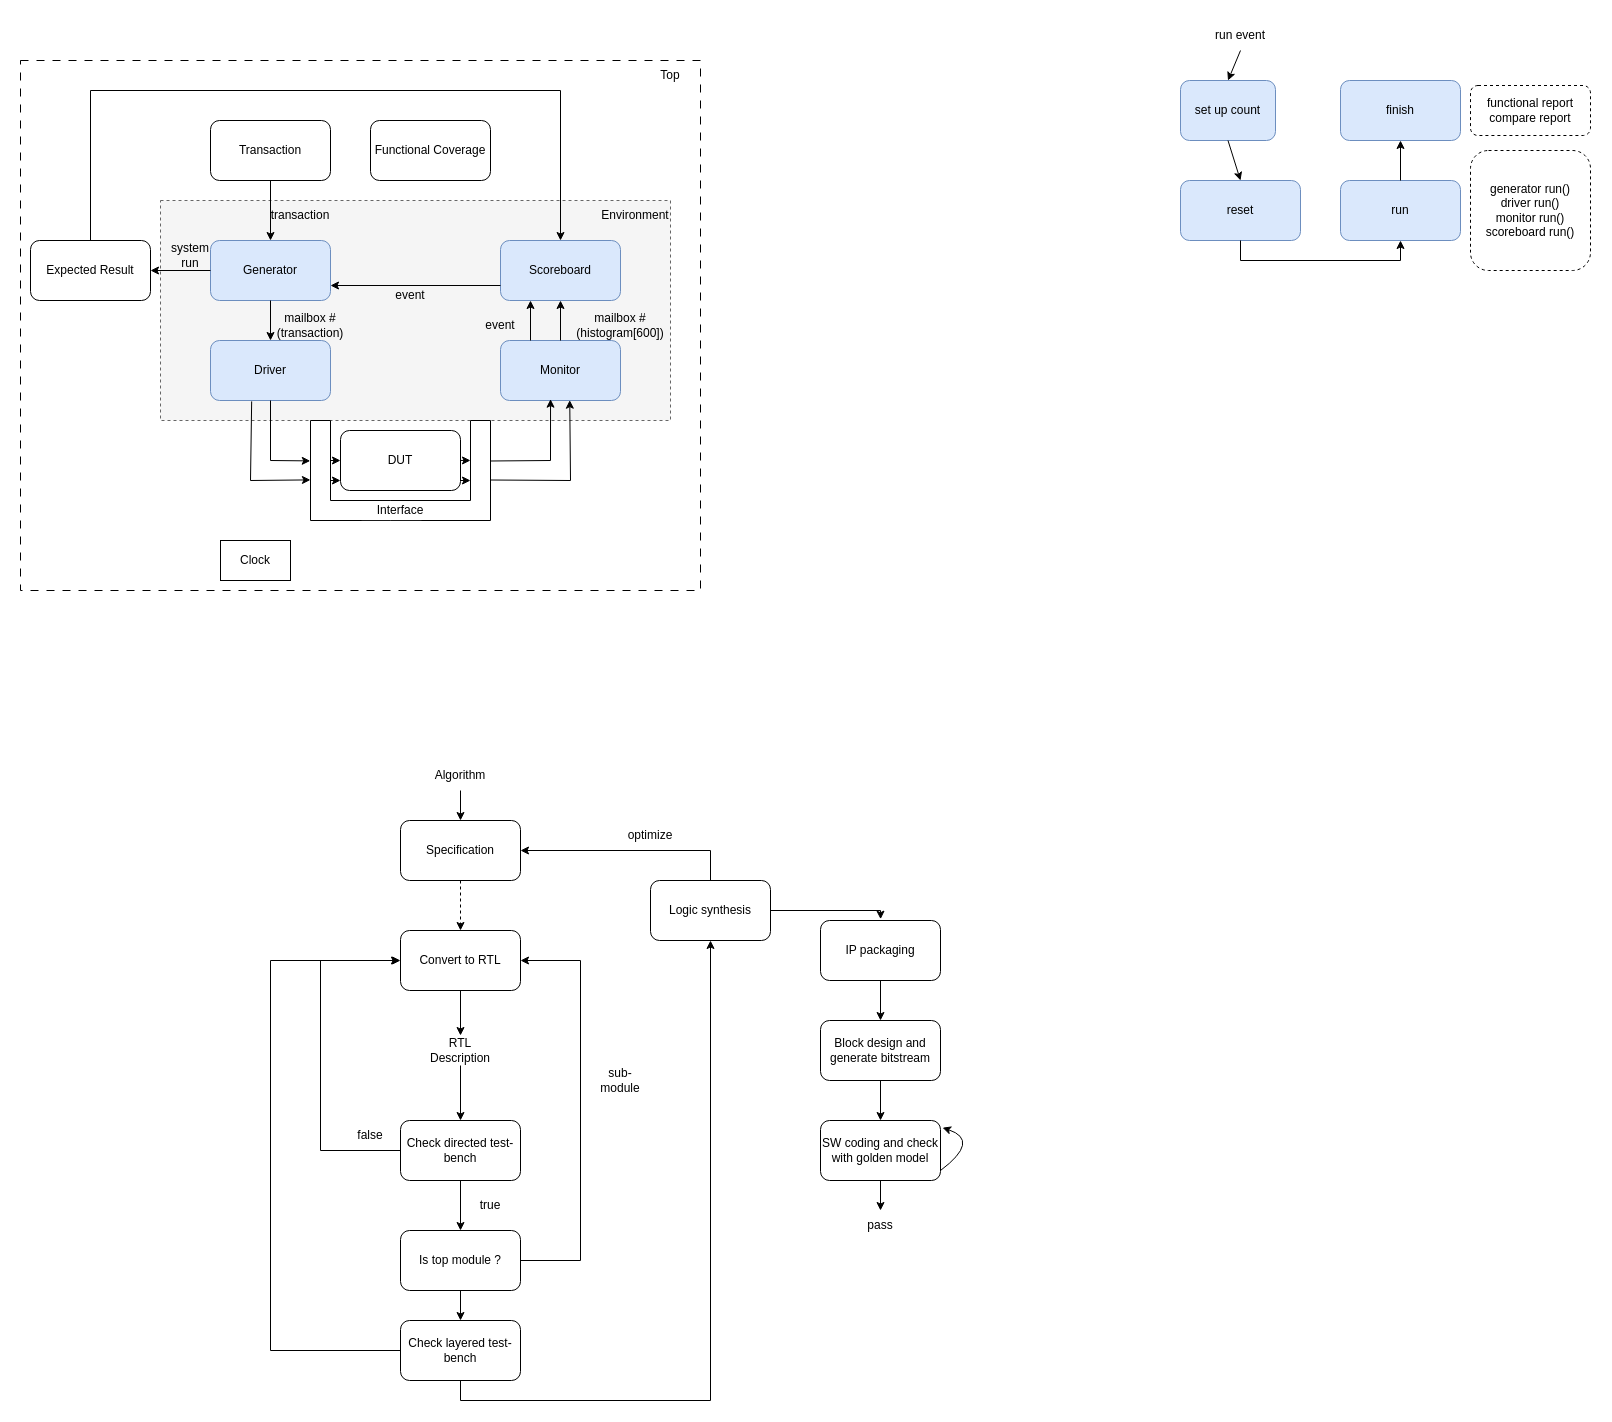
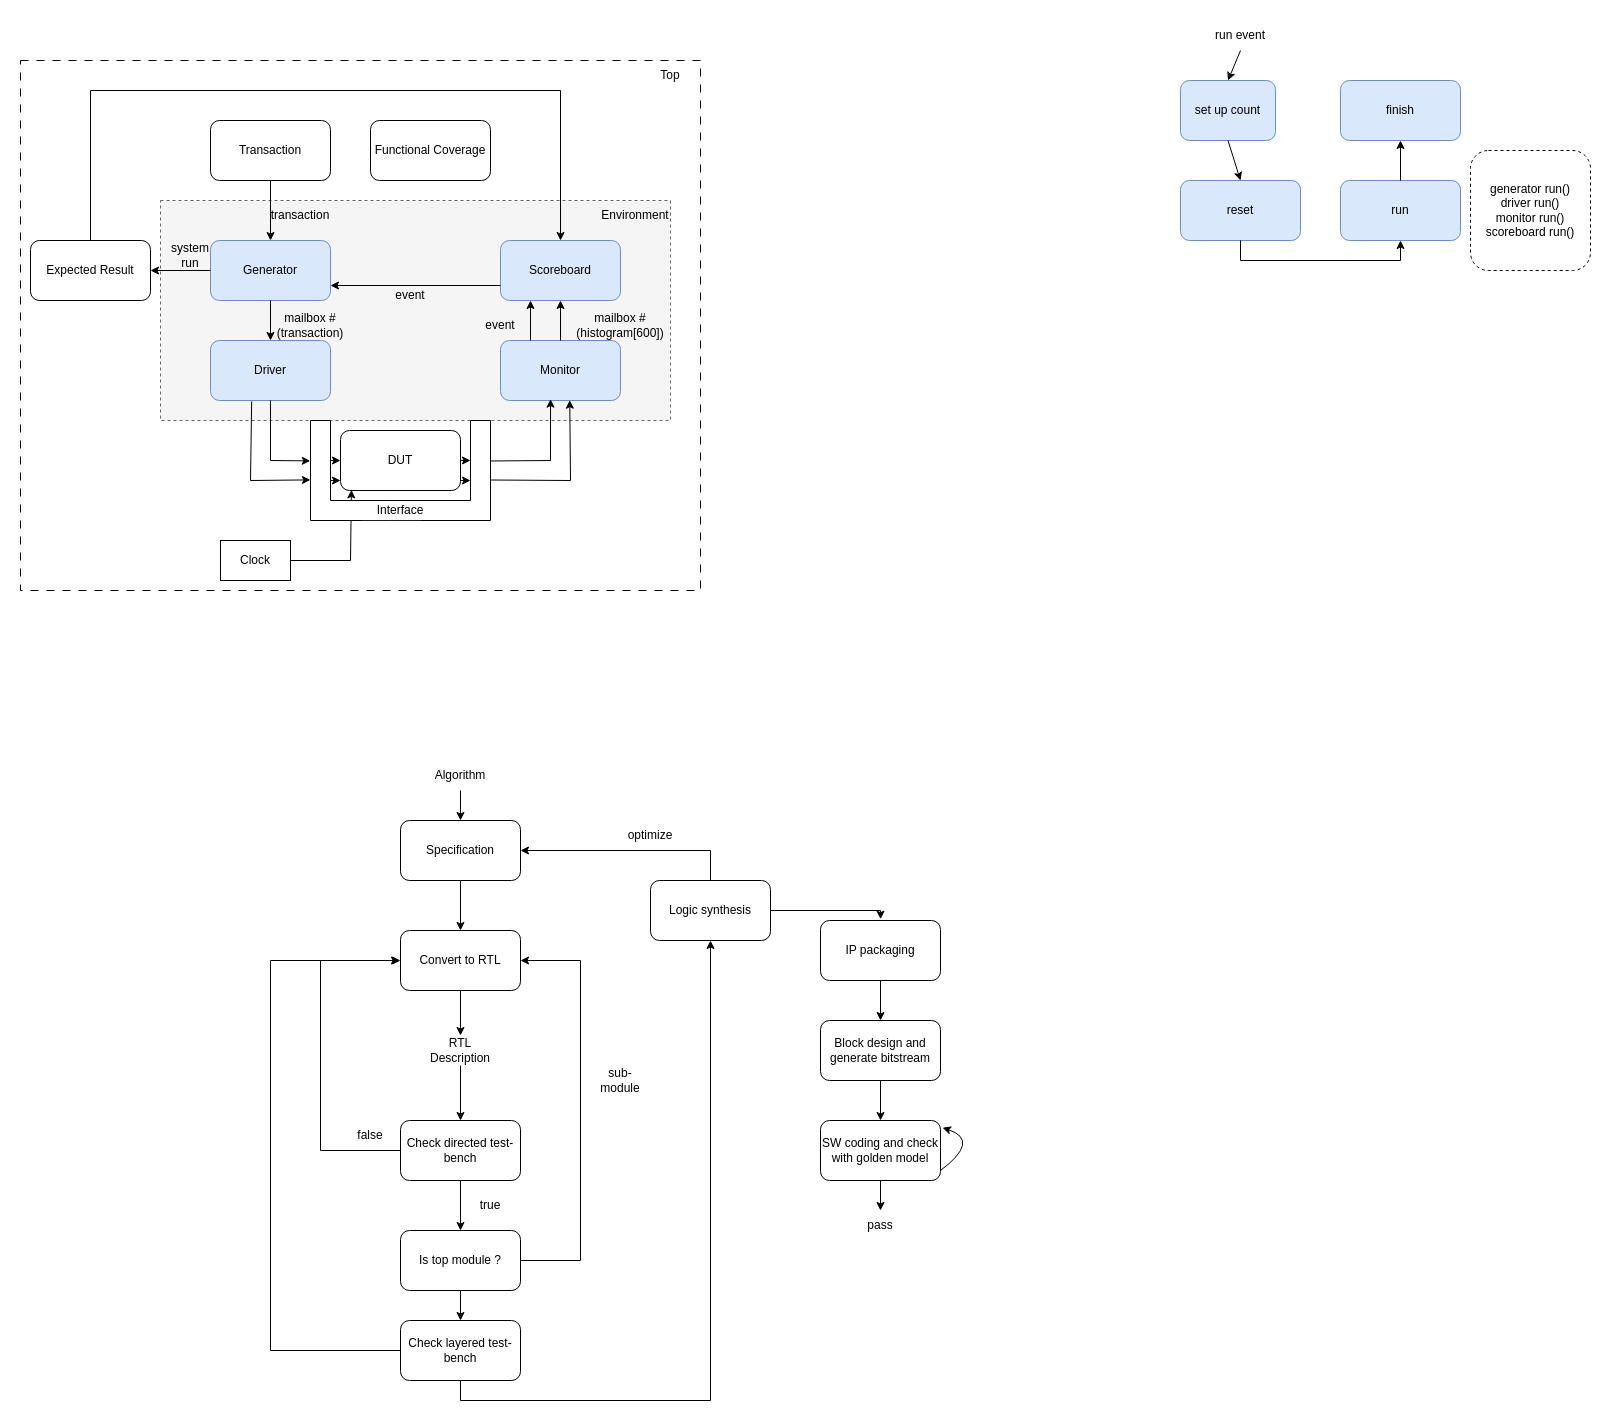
(1531, 111) -> none
none -> (341, 561)
(461, 903) -> (461, 903)
